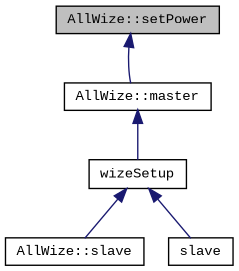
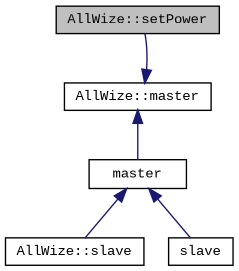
(129, 65) -> (147, 52)
(138, 174) -> (138, 174)
